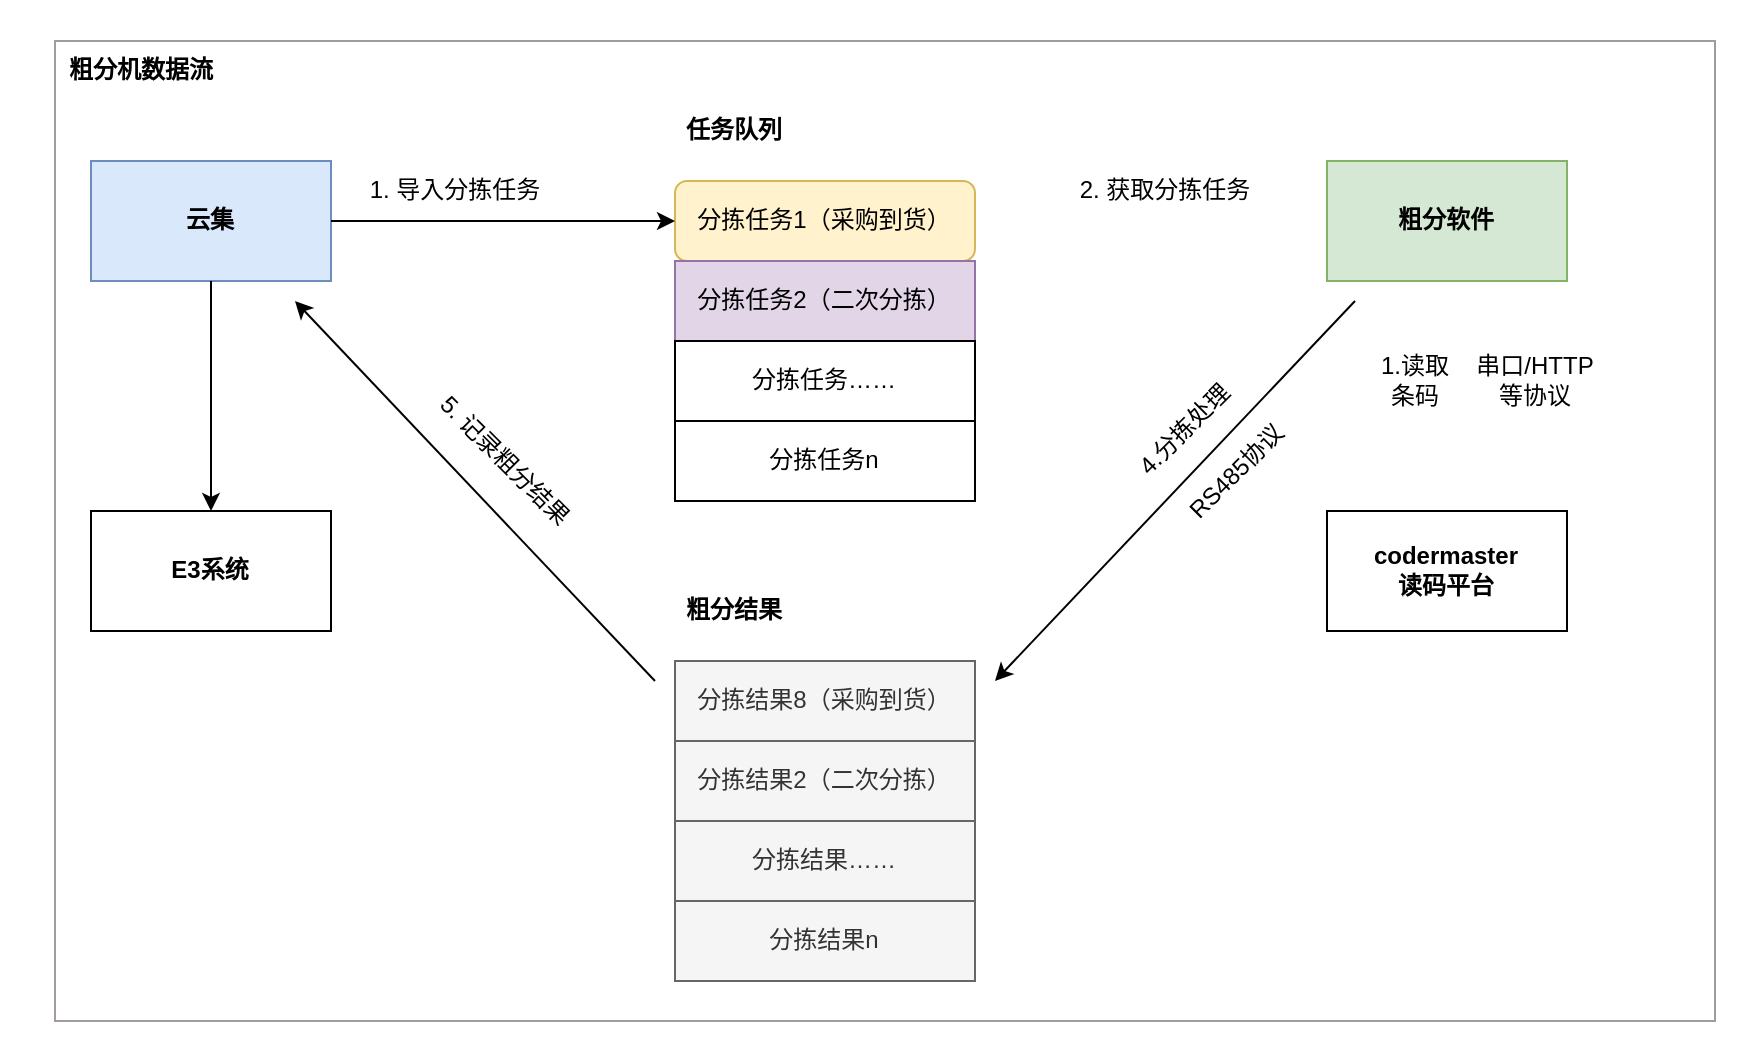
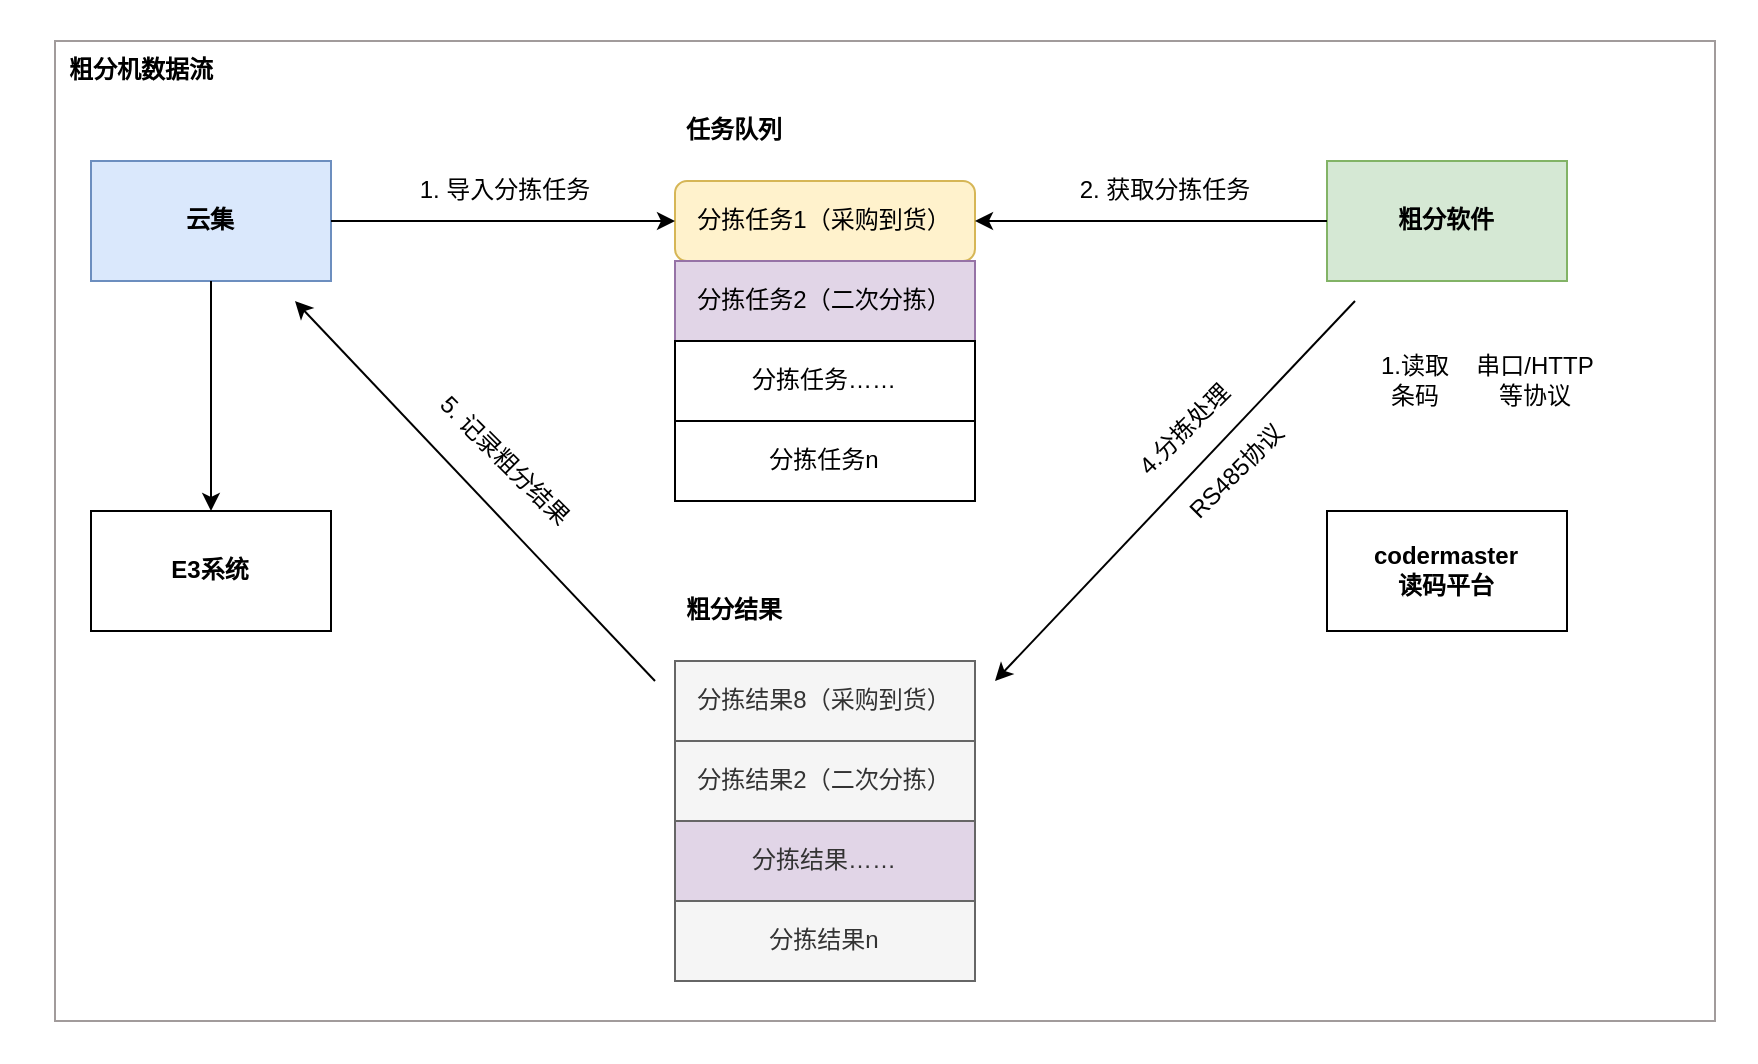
(455, 191) -> (505, 191)
none -> (1158, 221)
(825, 861) -> (825, 861)
